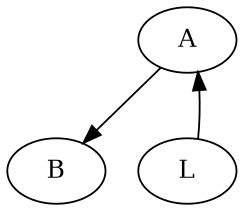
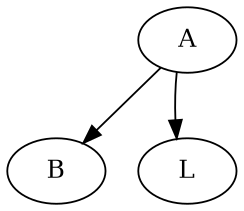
(200, 115) -> (175, 96)
